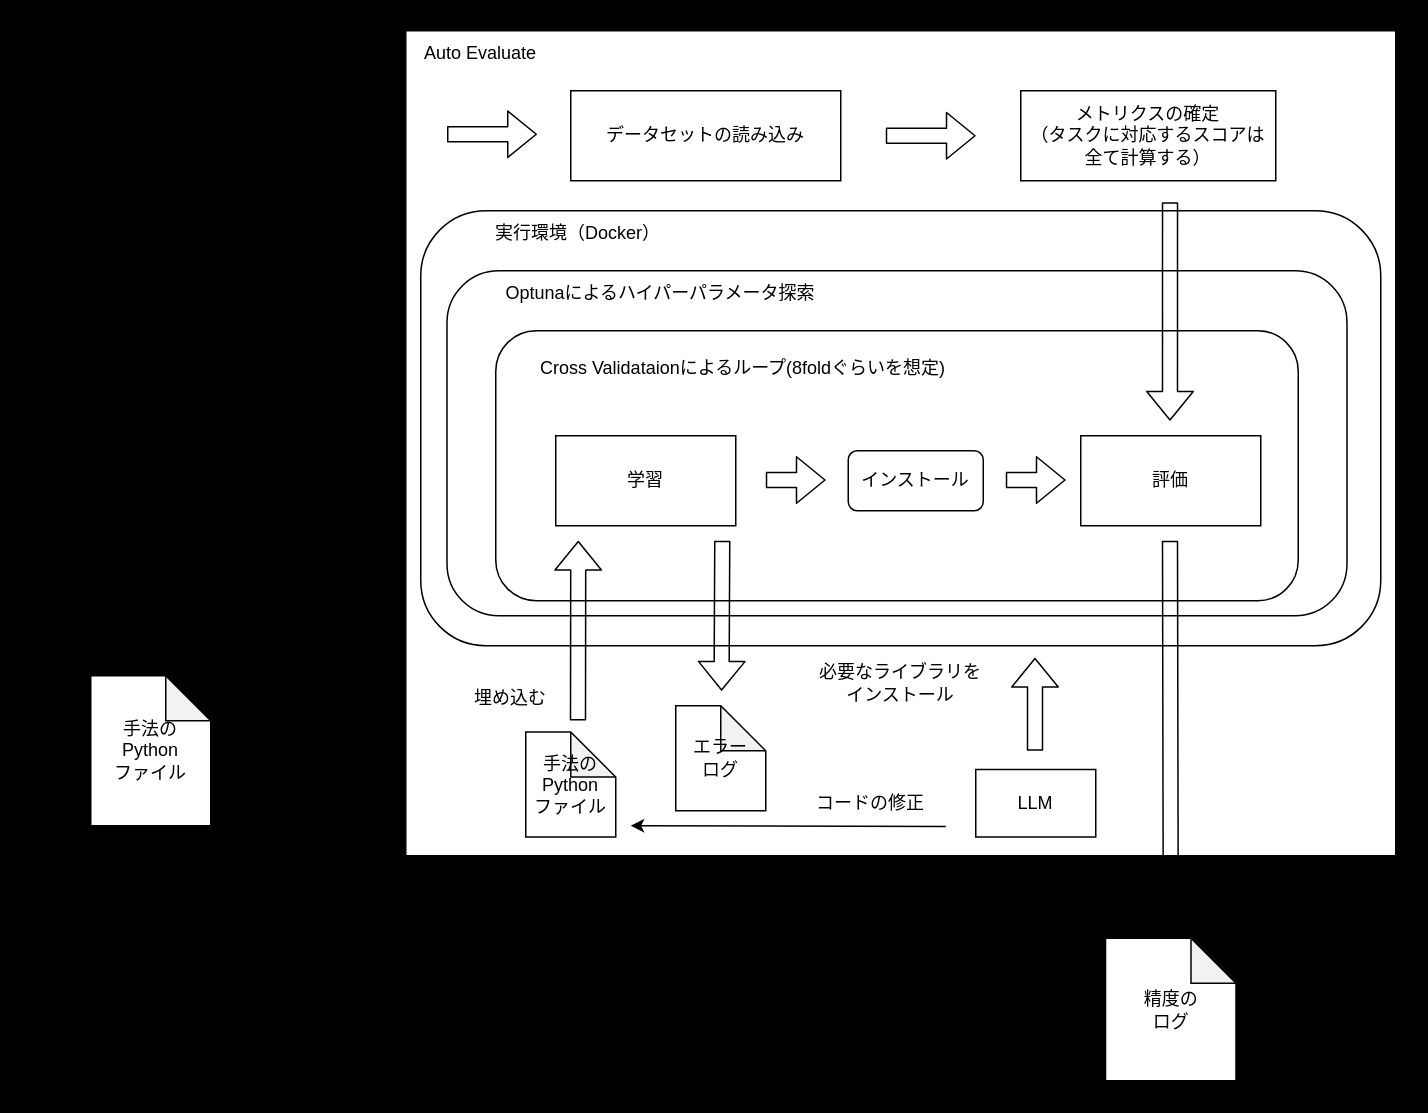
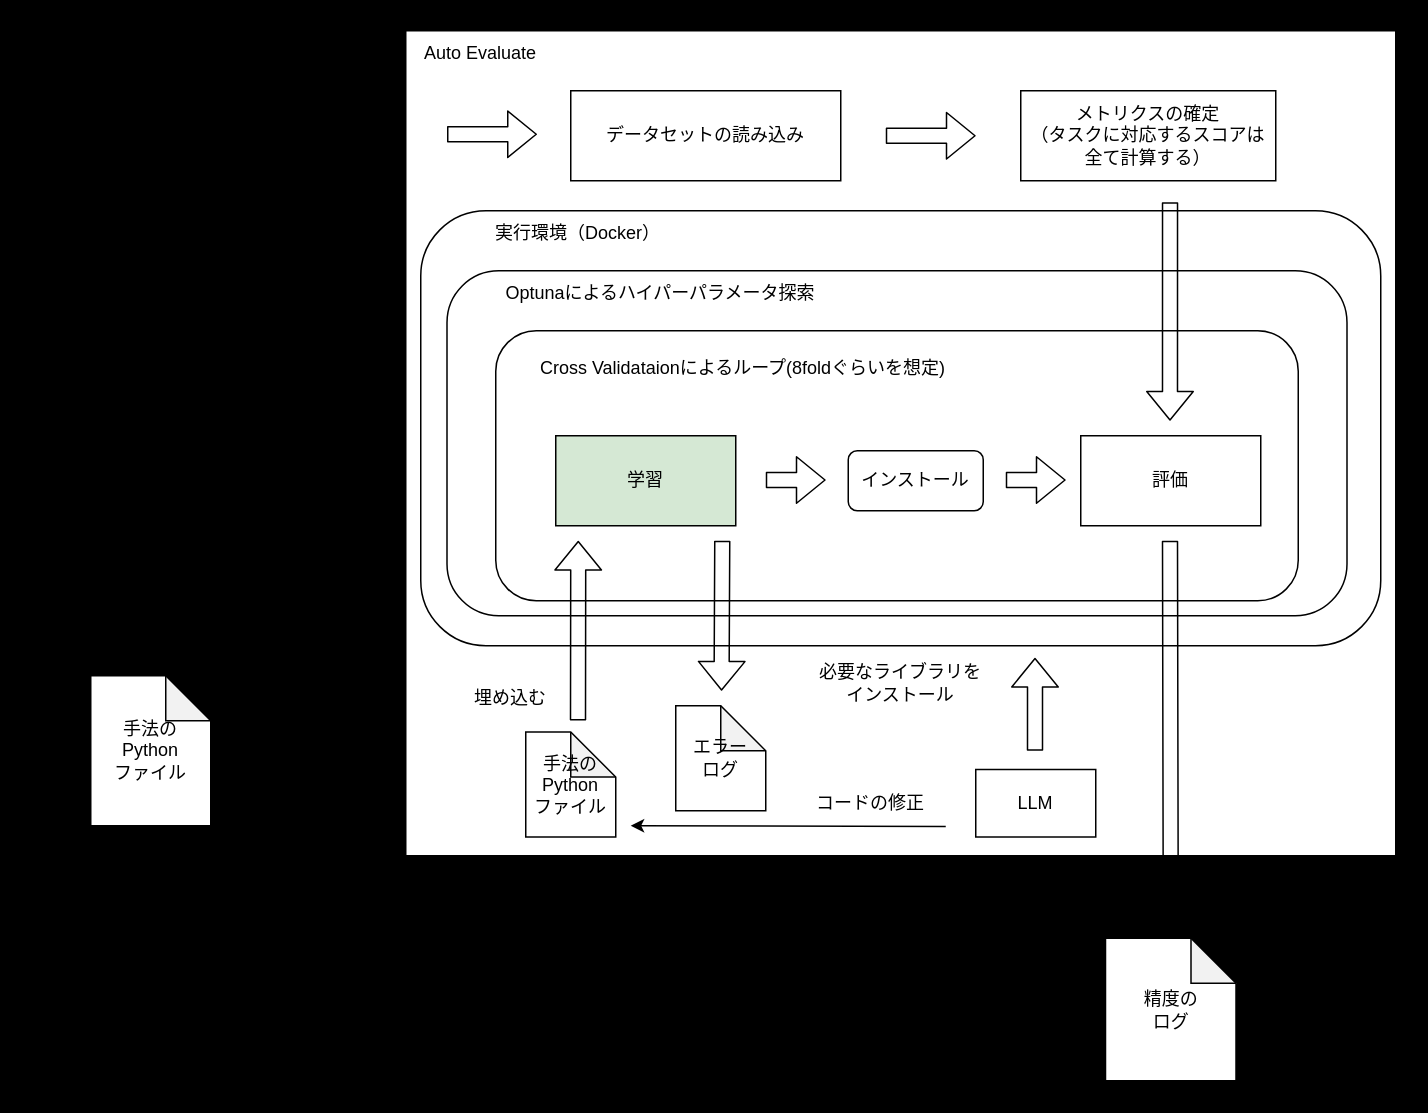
(646, 481) -> (646, 481)
